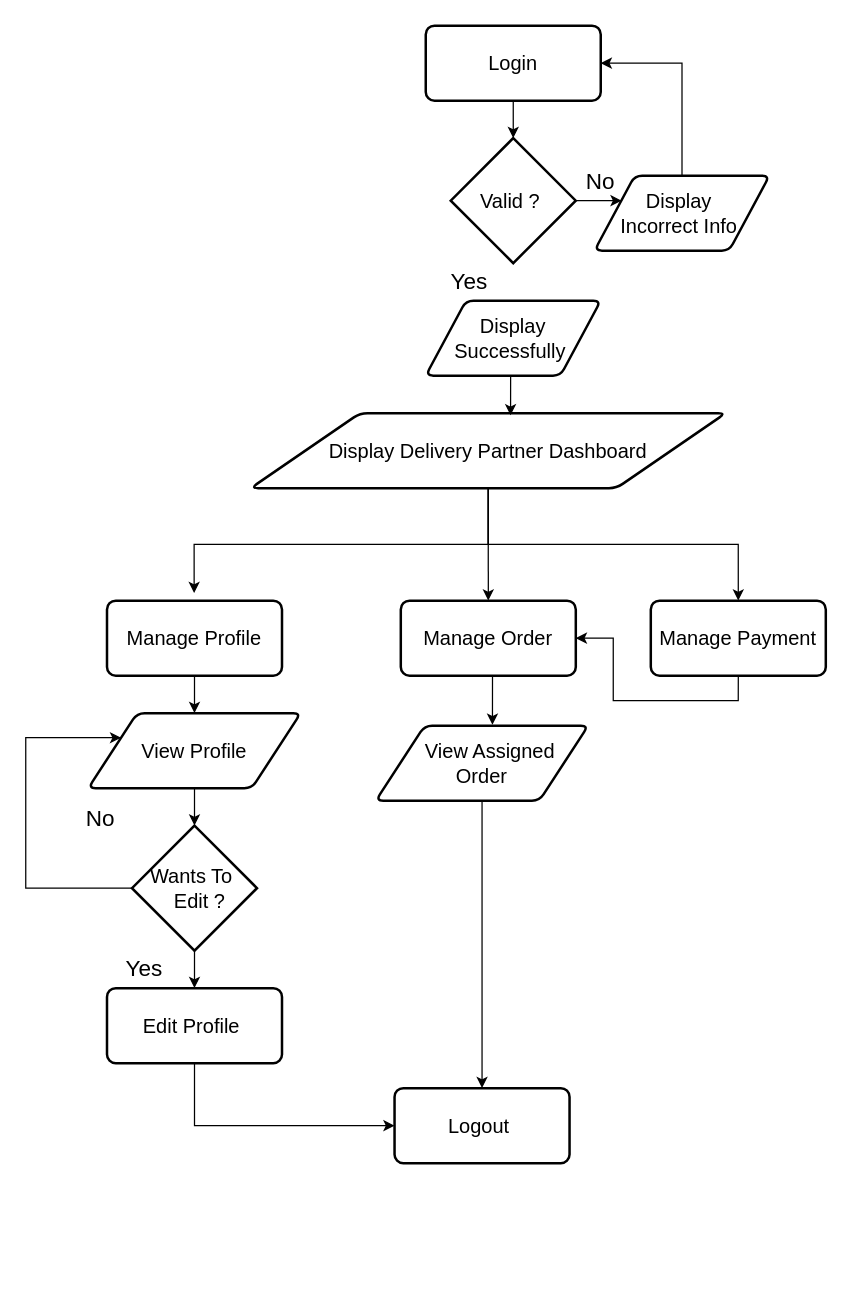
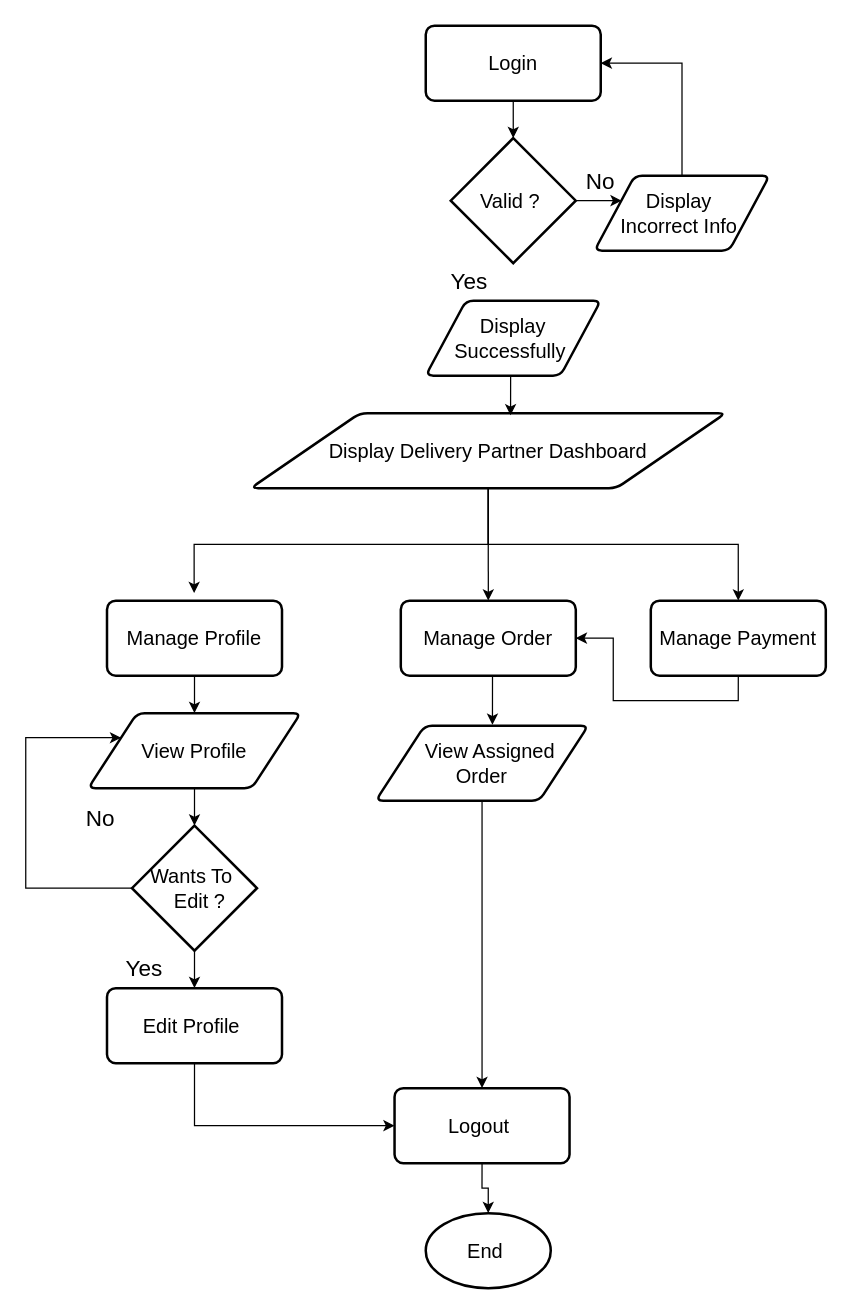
none -> (482, 1187)
none -> (488, 1251)
